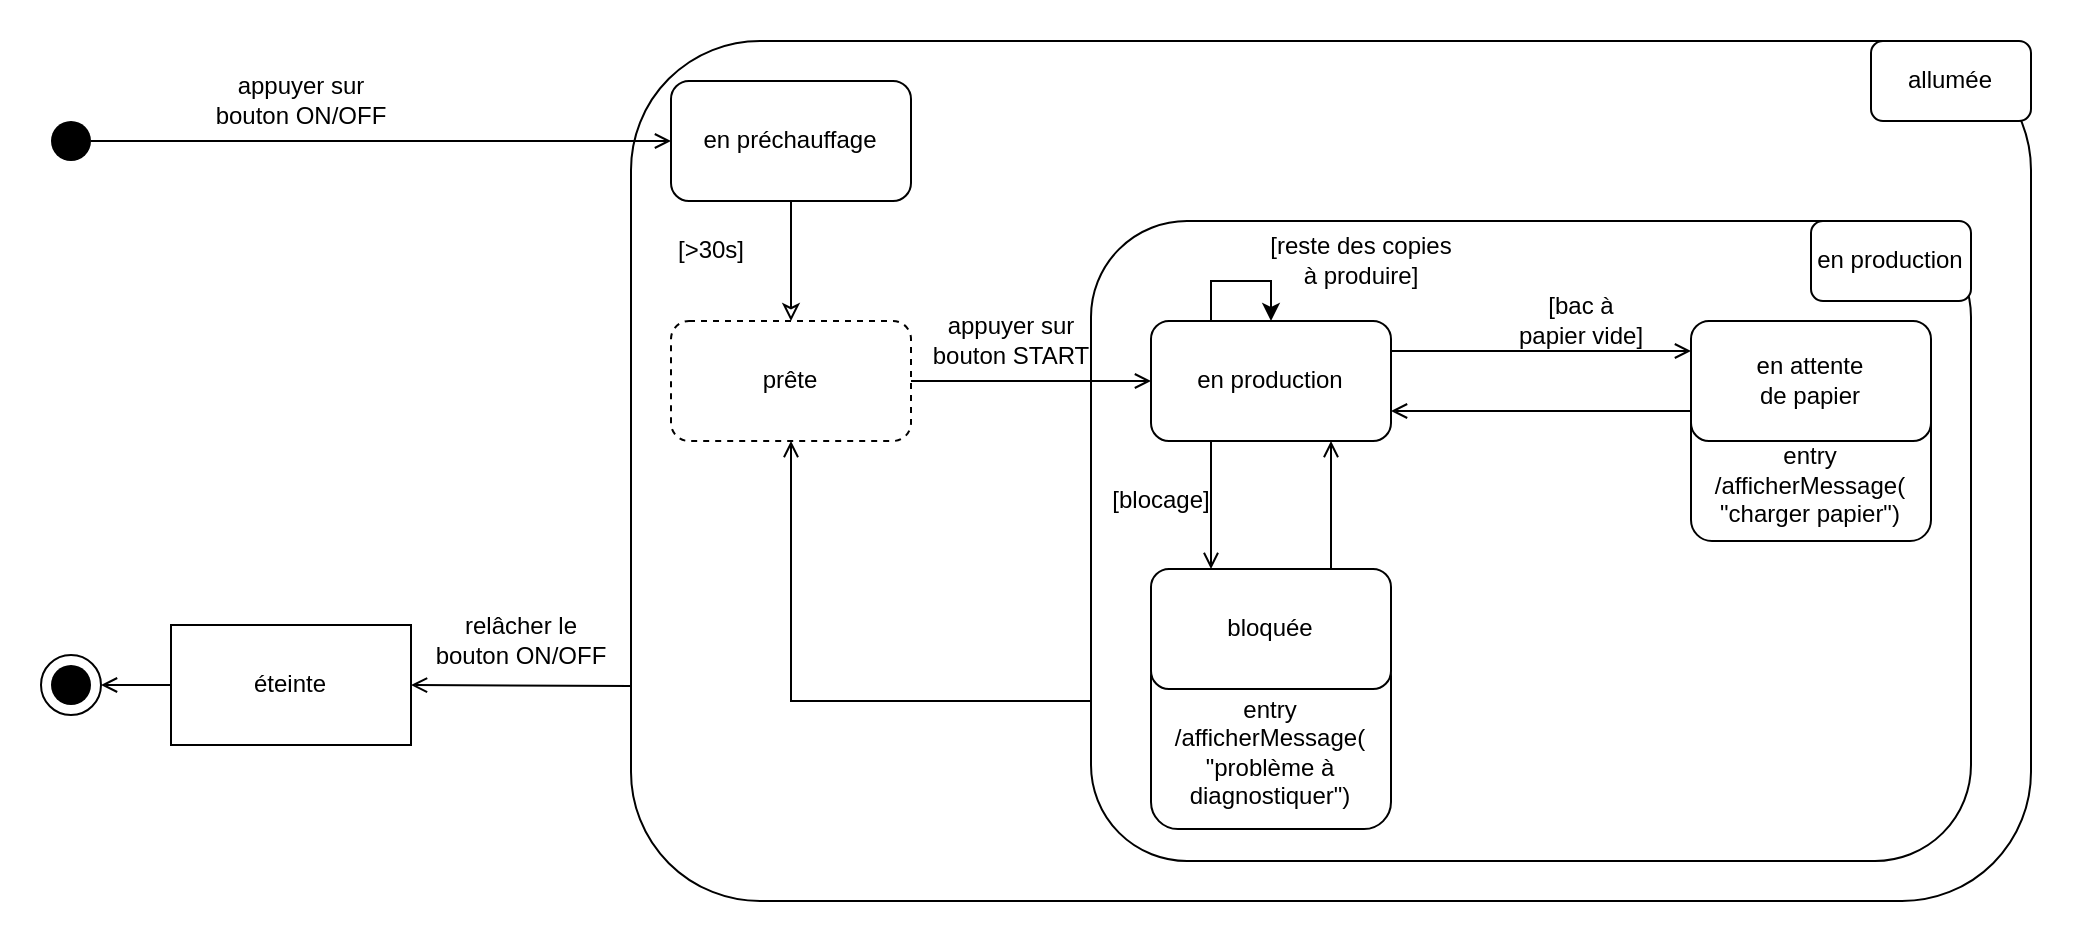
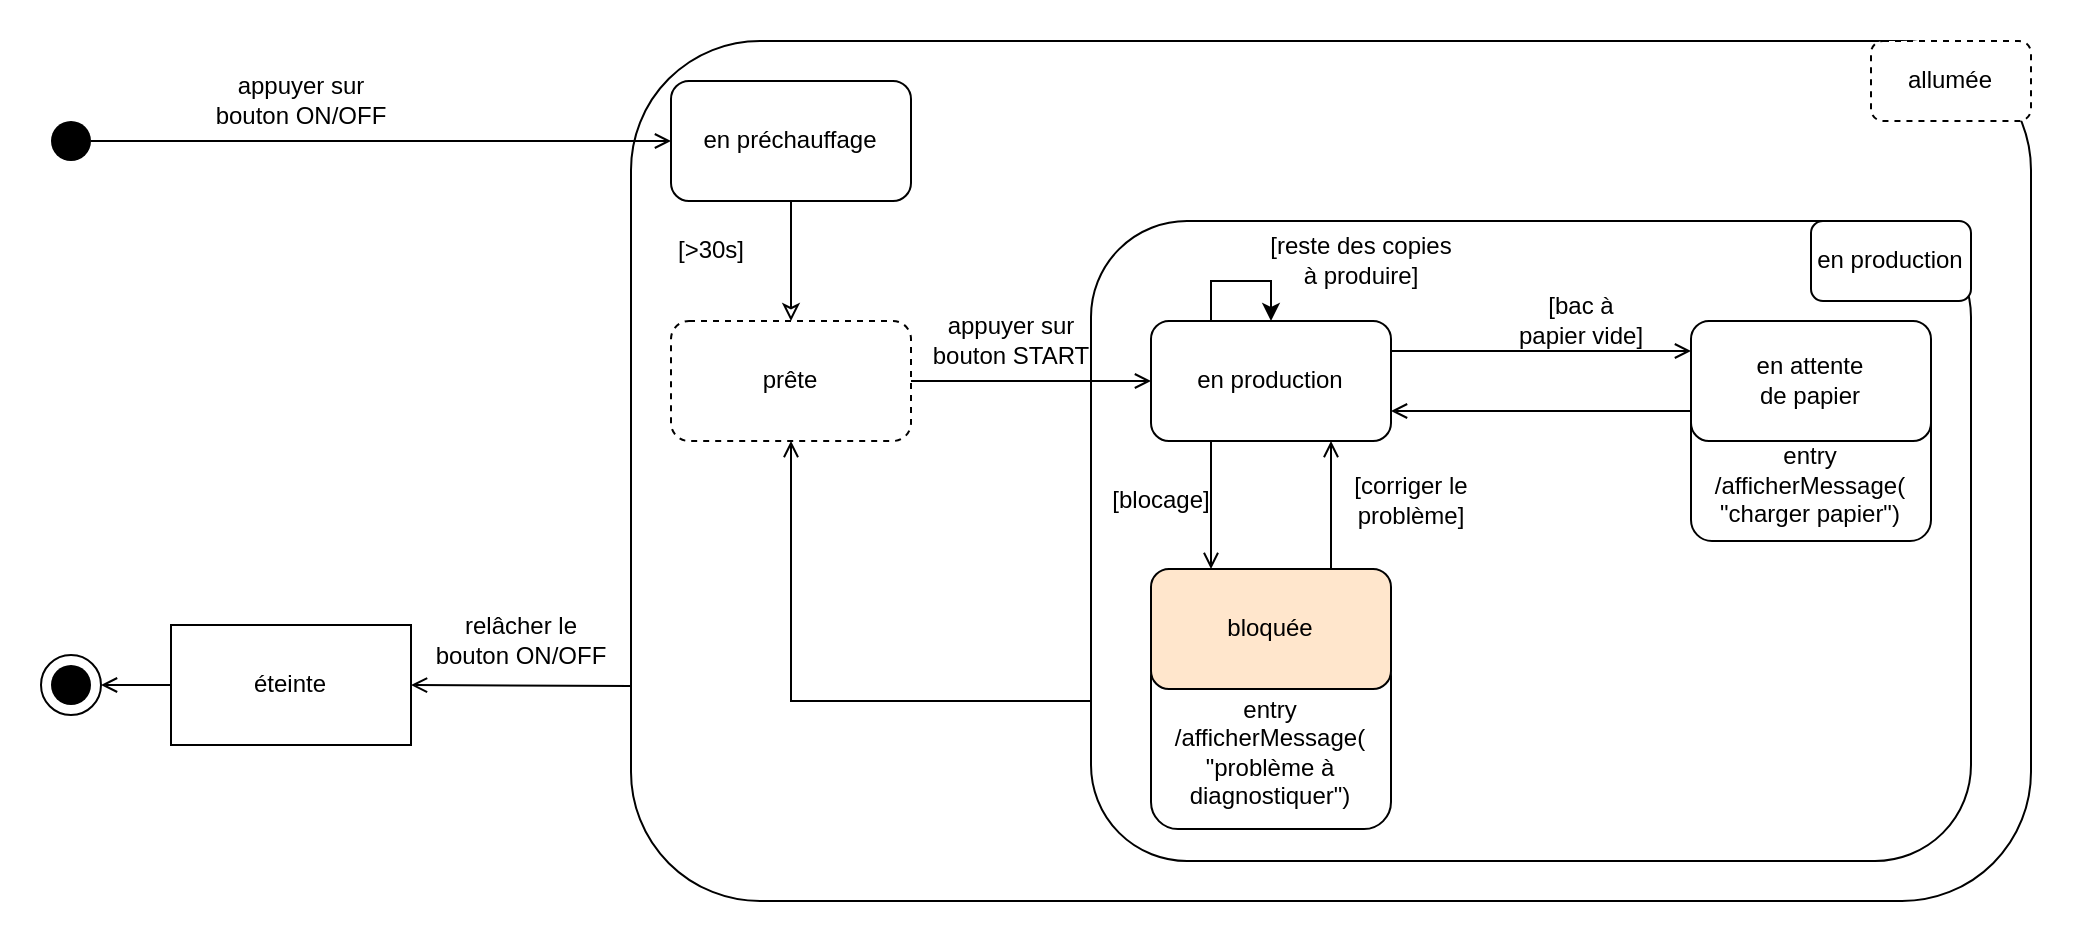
(1951, 81) -> (1951, 81)
none -> (1411, 501)
(1271, 629) -> (1271, 629)
